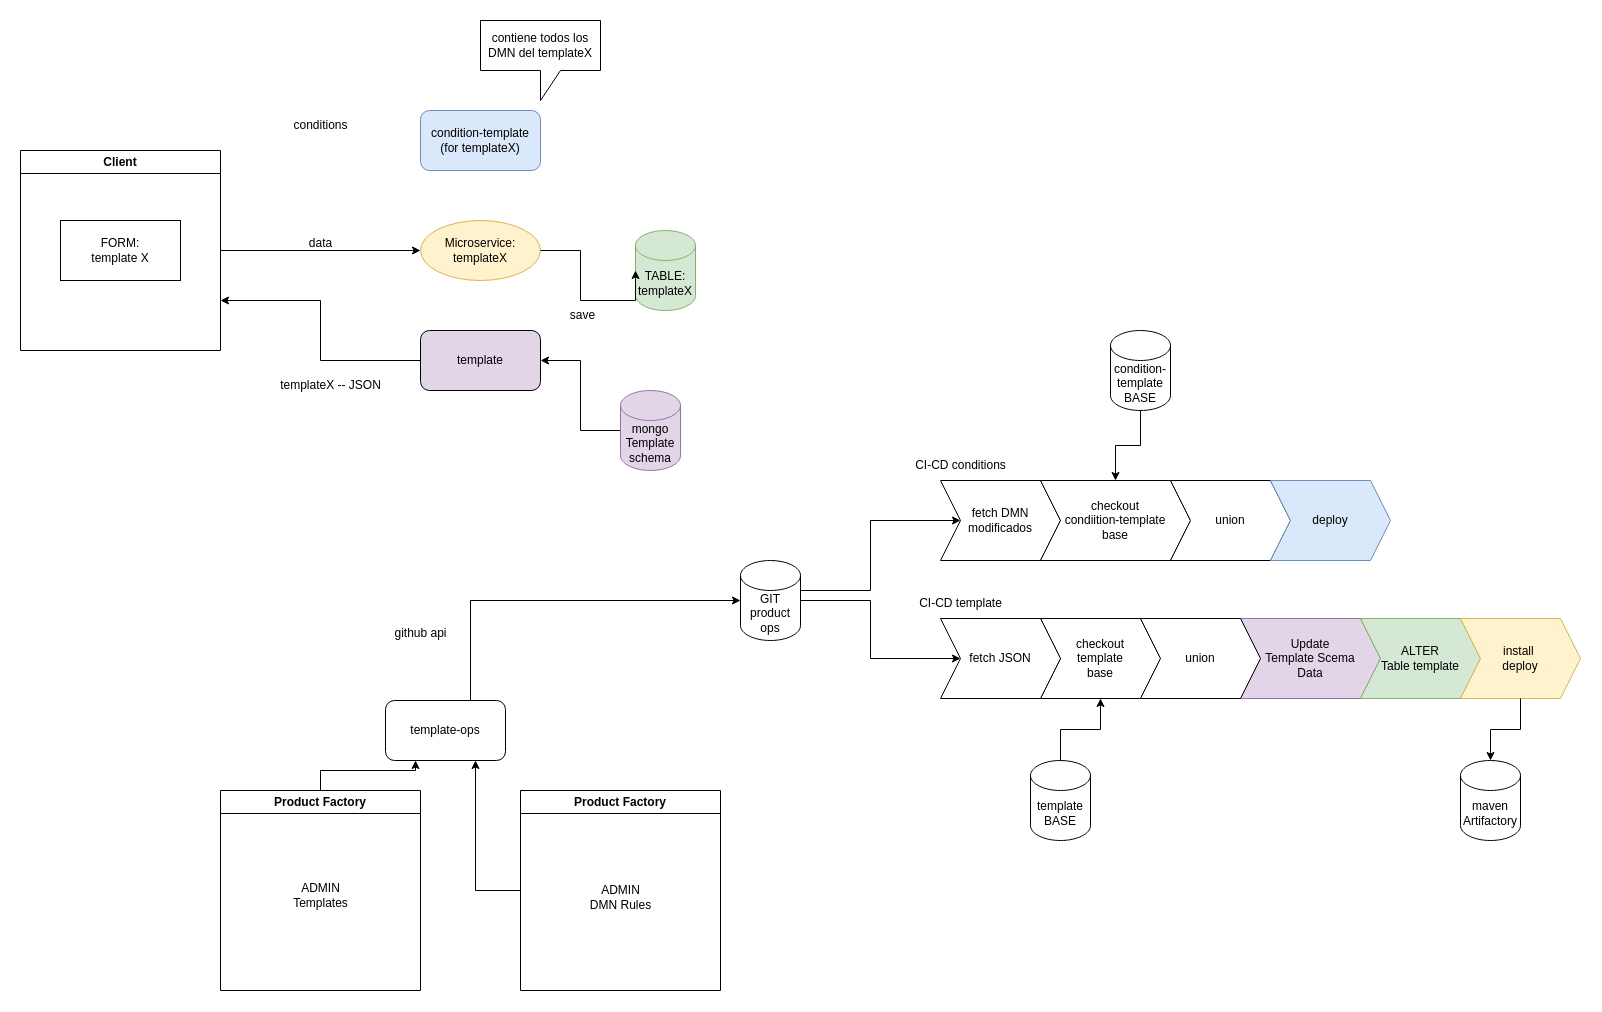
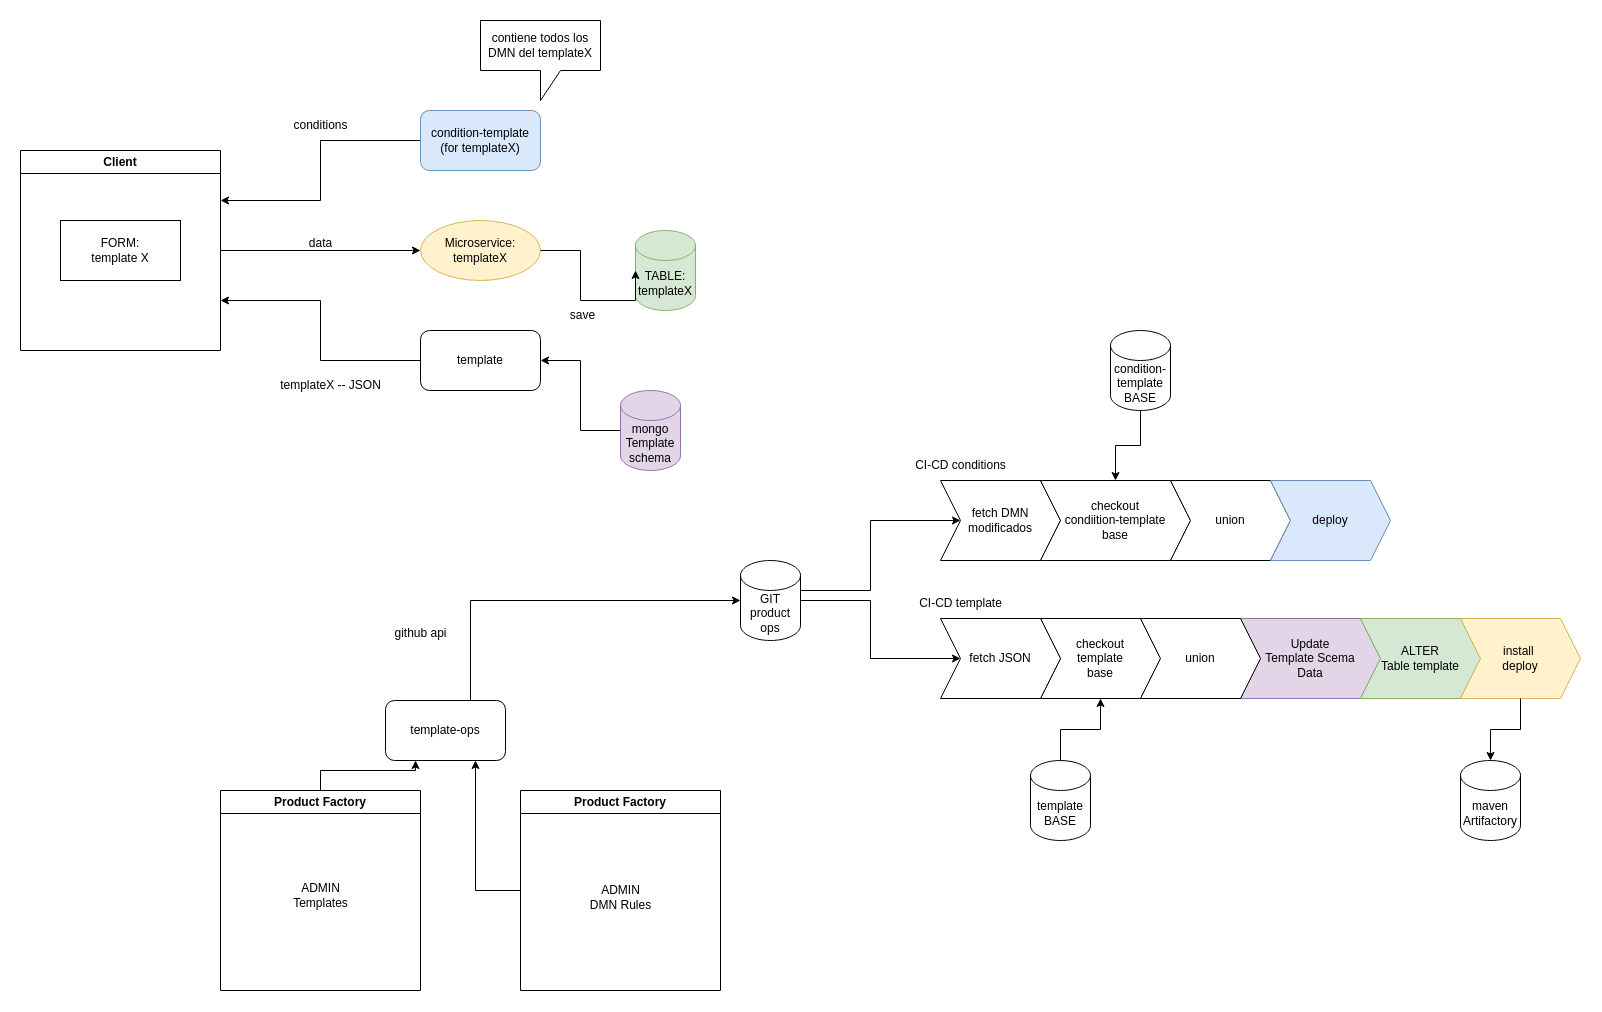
none -> (321, 167)
(481, 361) -> (481, 361)
